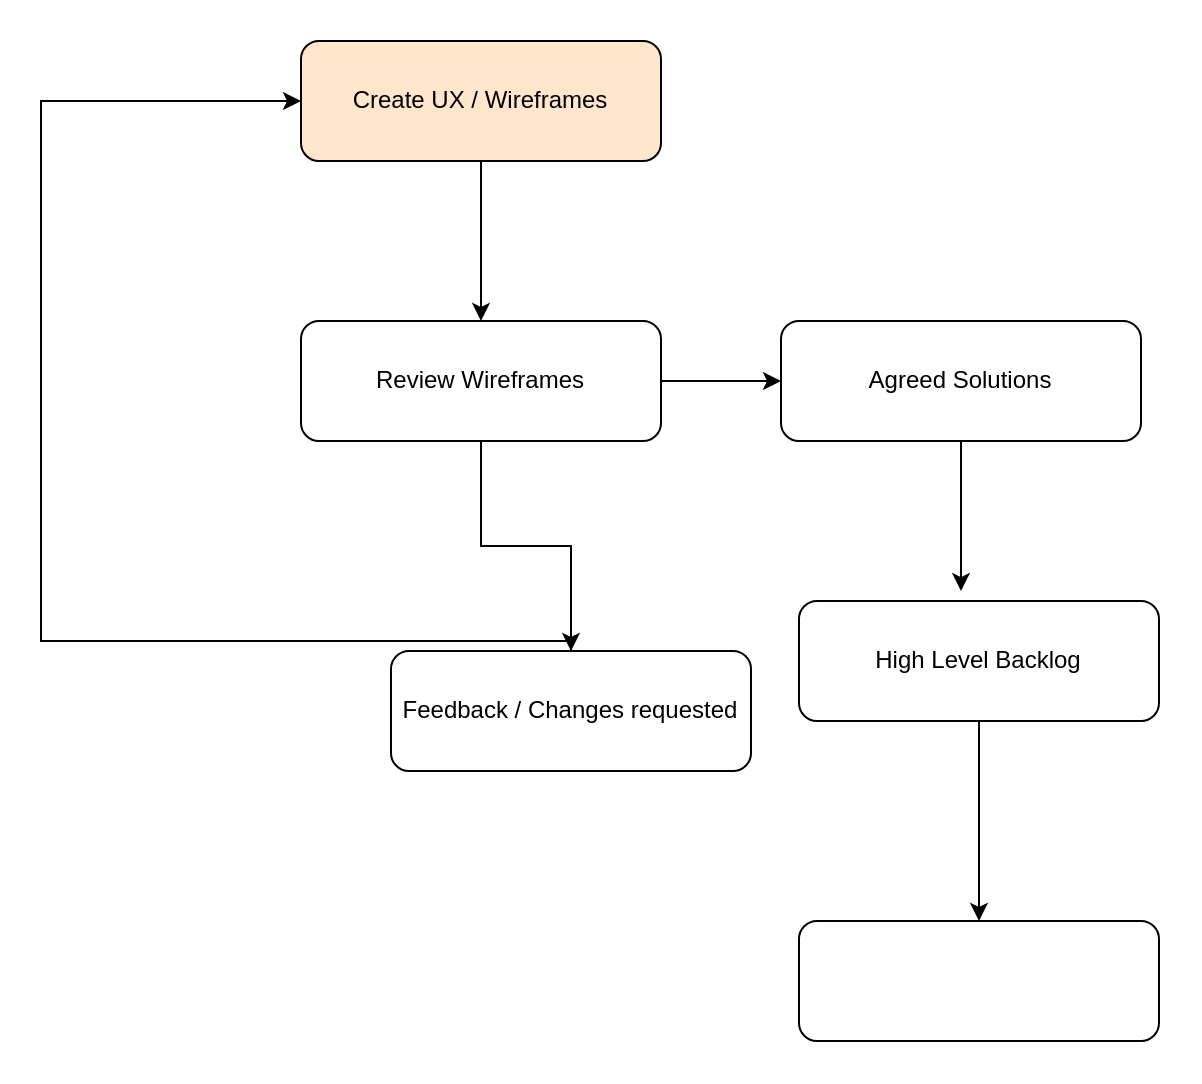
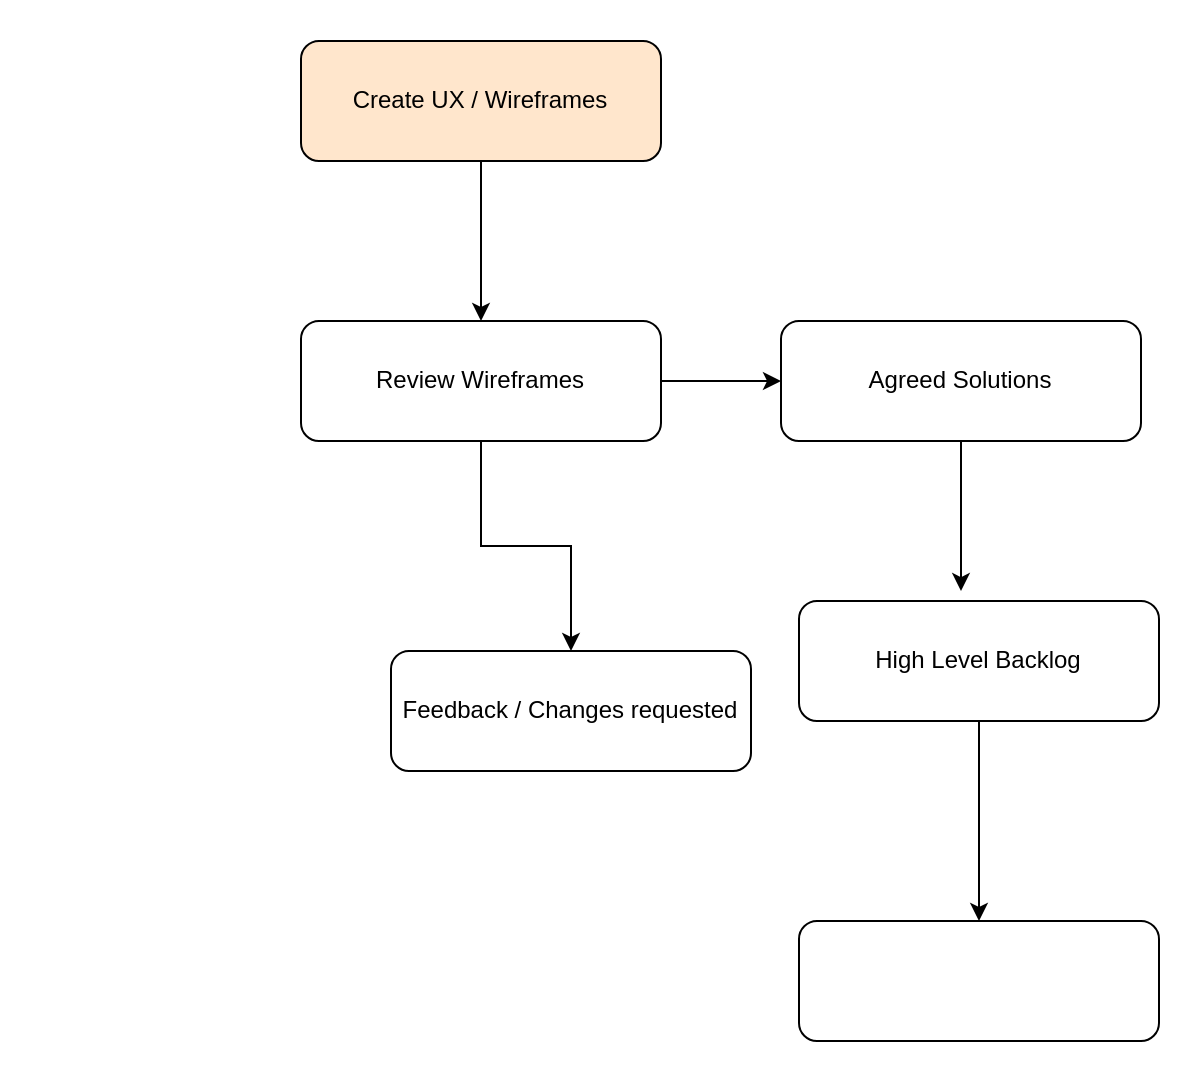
(41, 511) -> none
